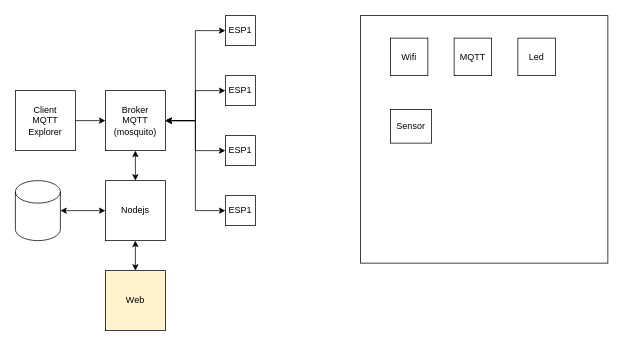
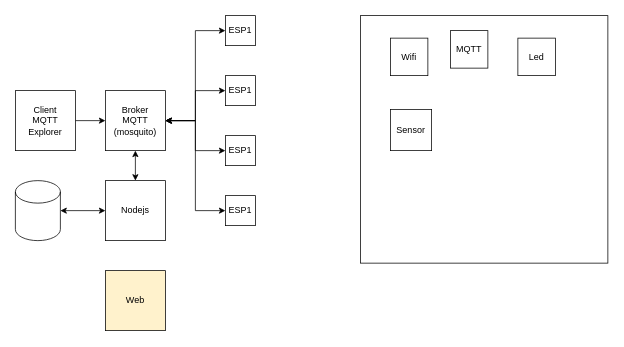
(473, 57) -> (469, 49)
(411, 126) -> (411, 130)
(135, 255) -> none
